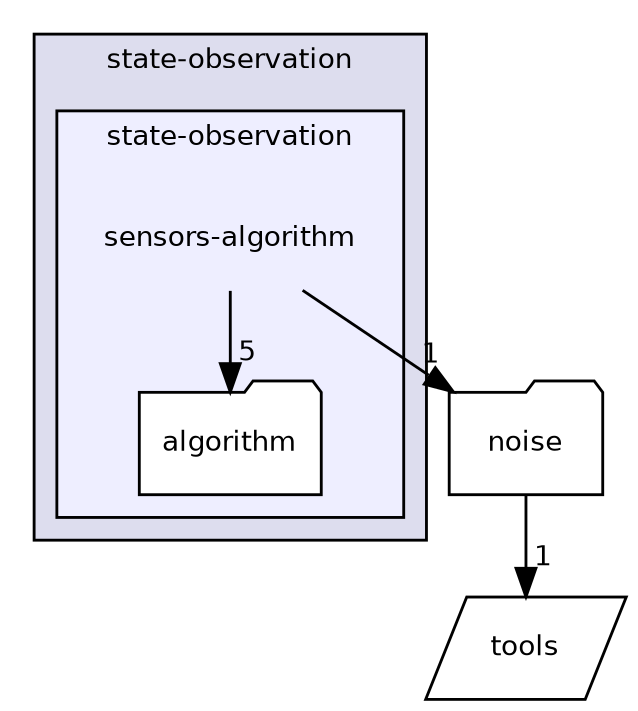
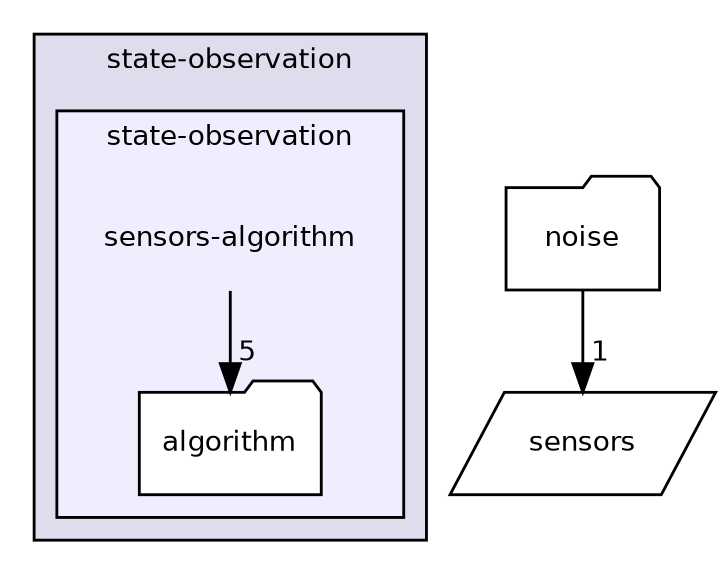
(366, 333) -> none
(526, 648) -> (583, 444)
